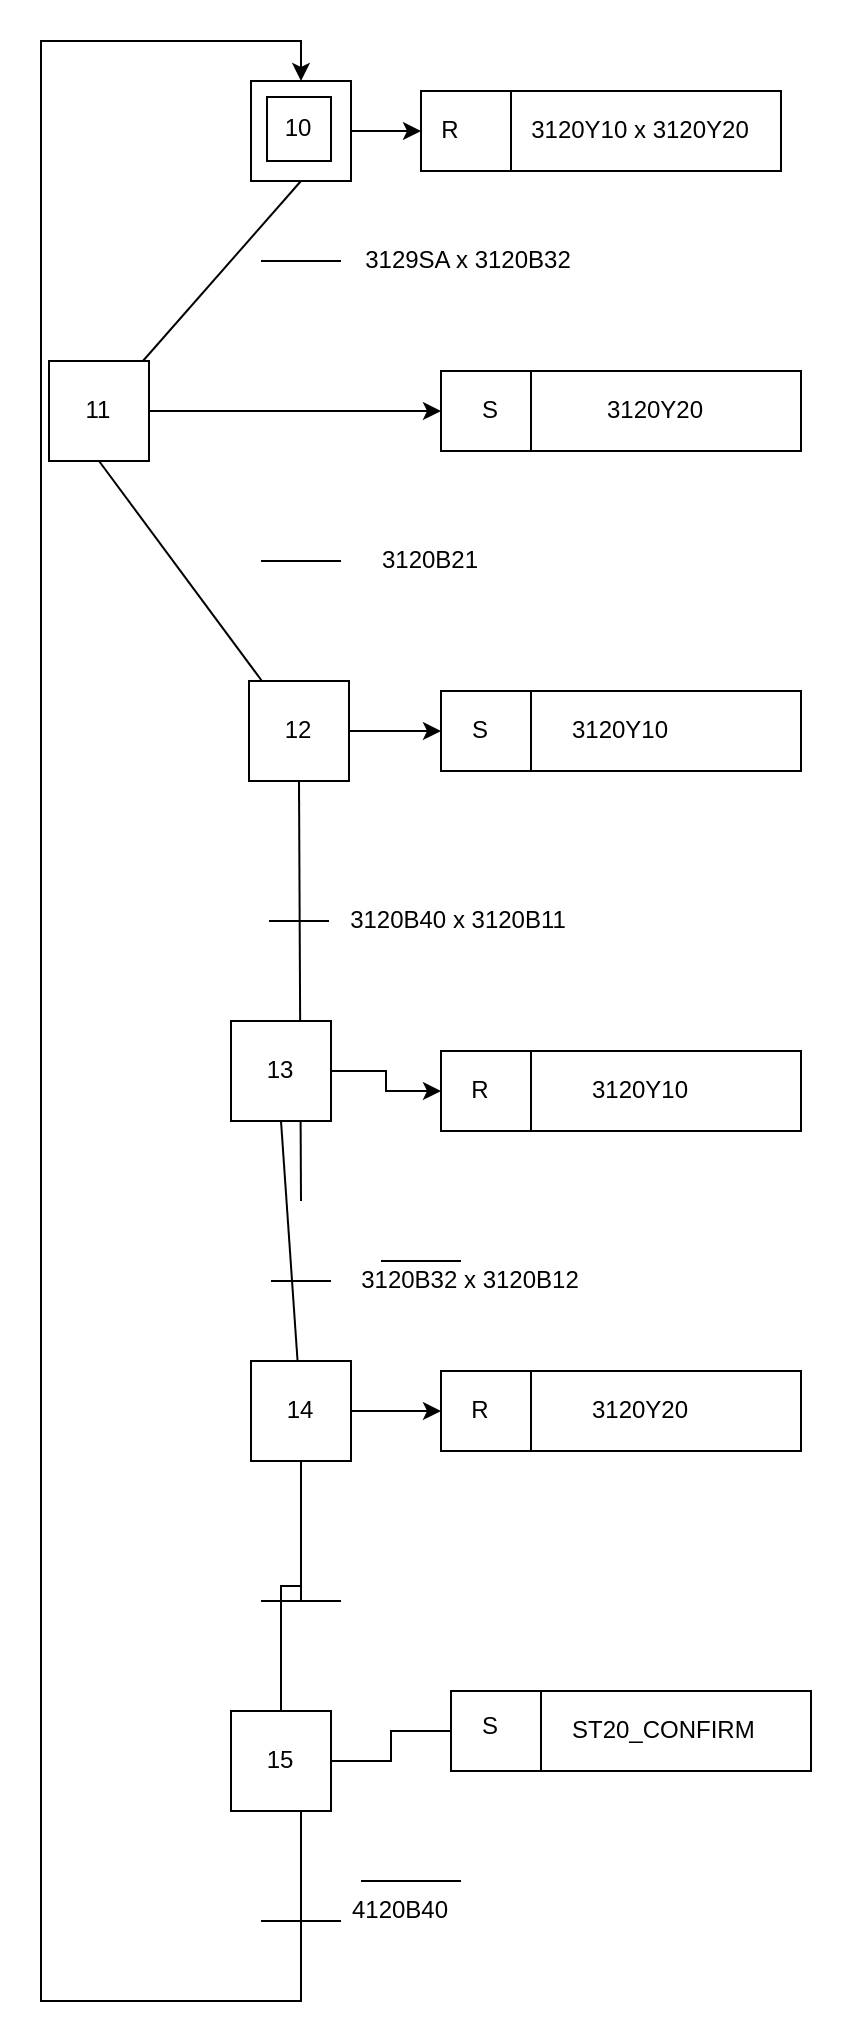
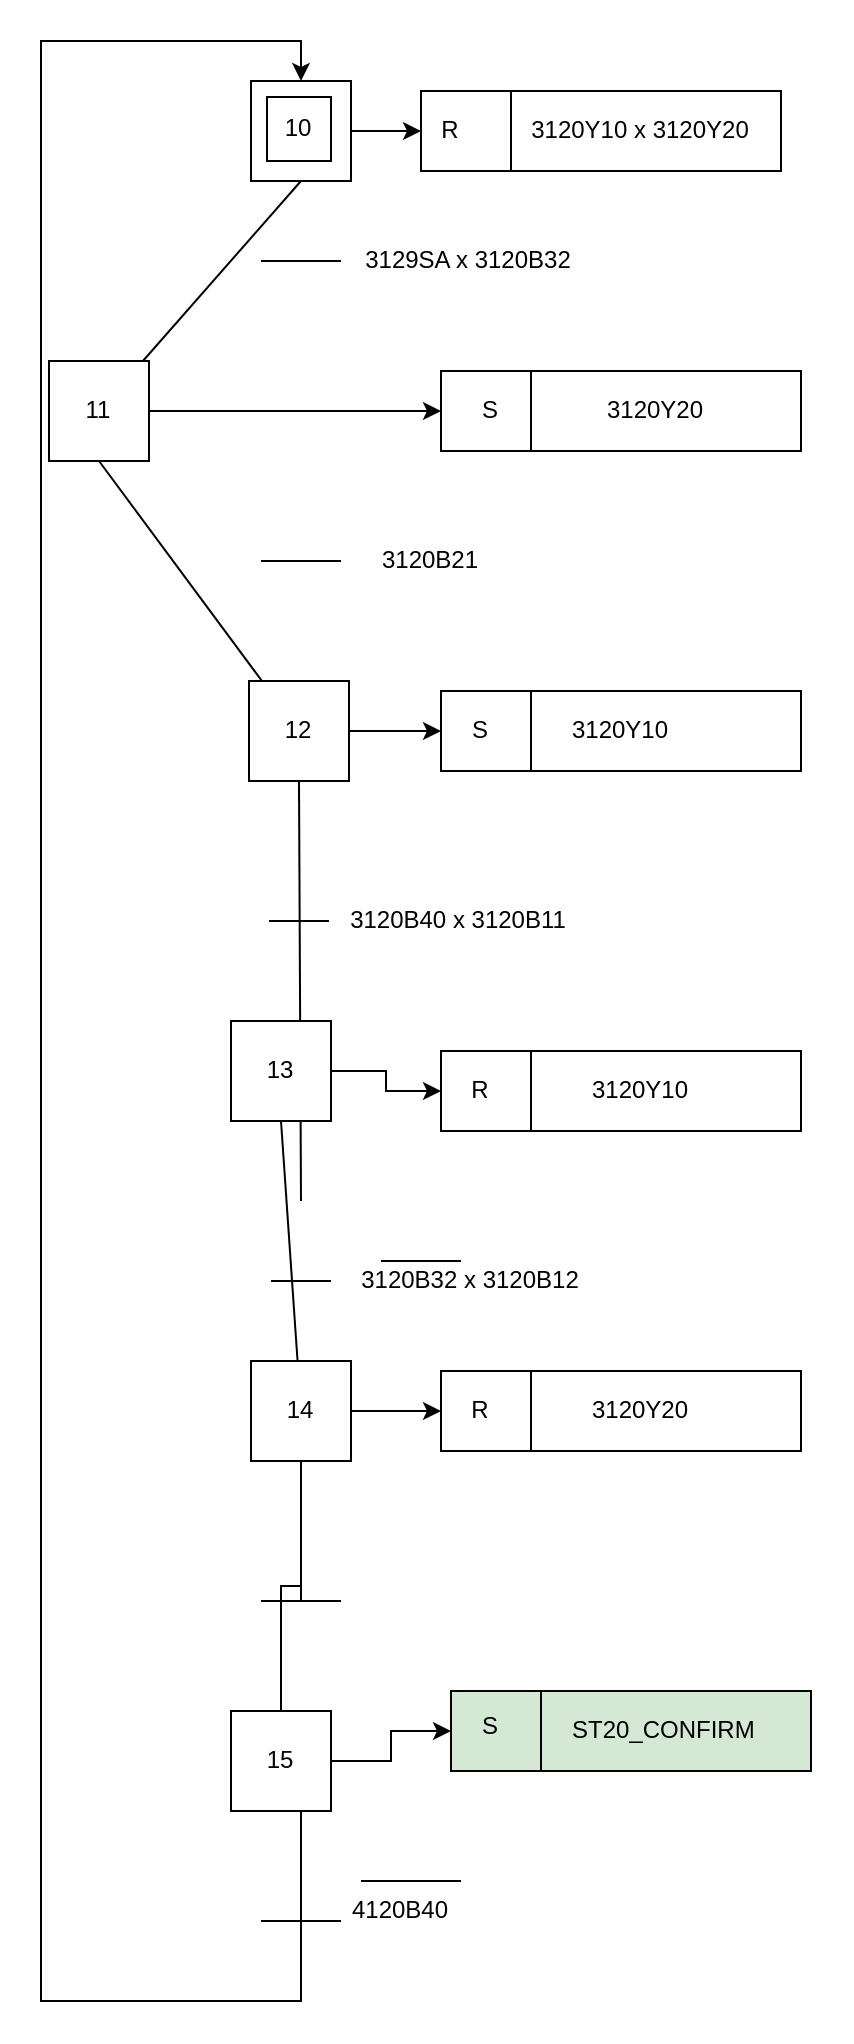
(441, 1731) -> (436, 1731)
(631, 1731) -> (631, 1731)
